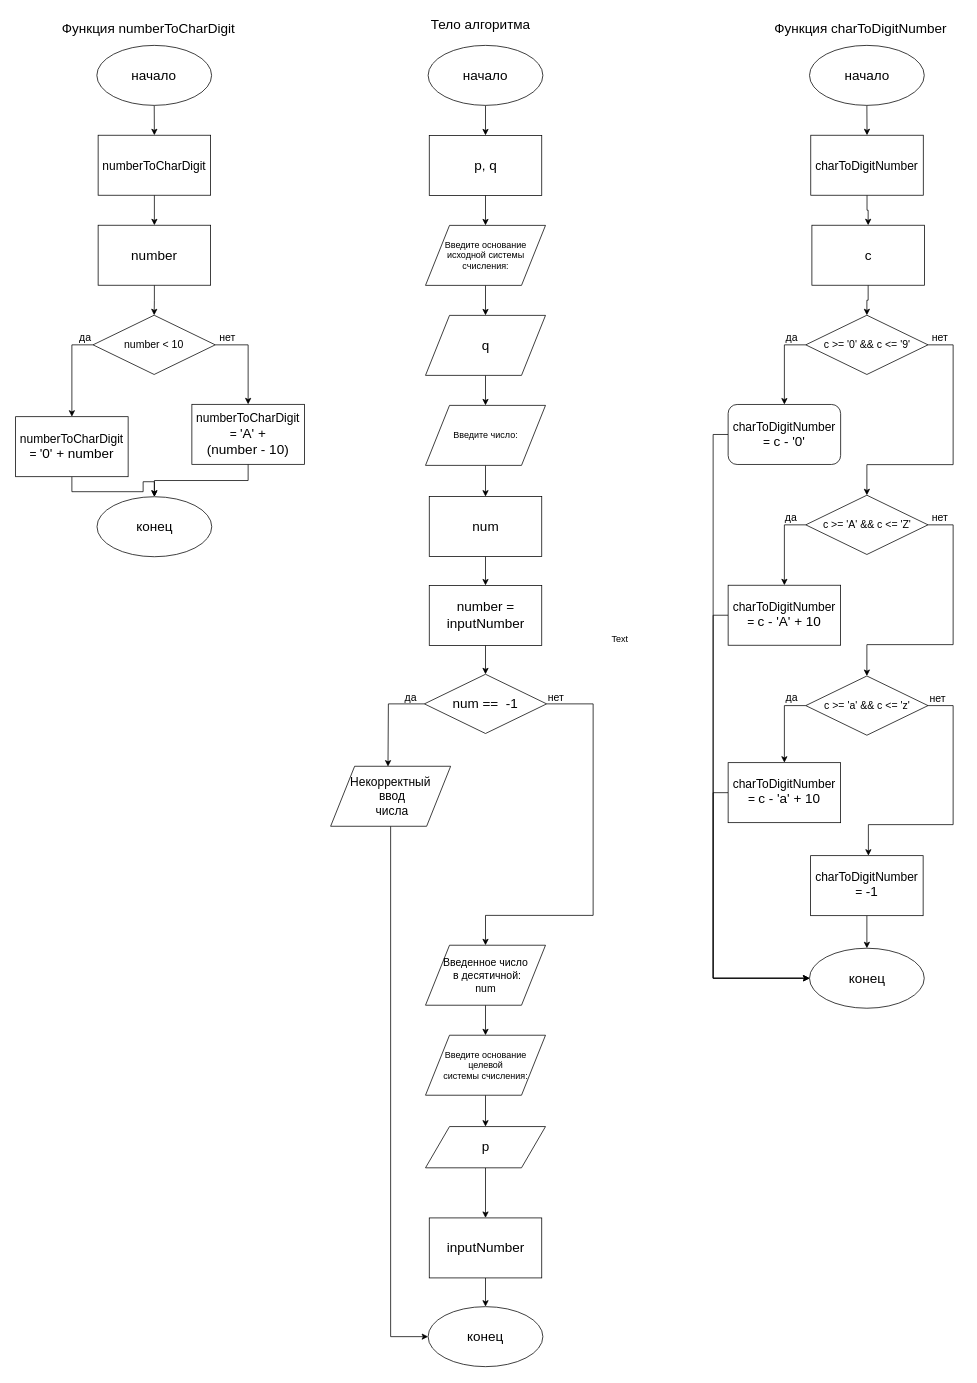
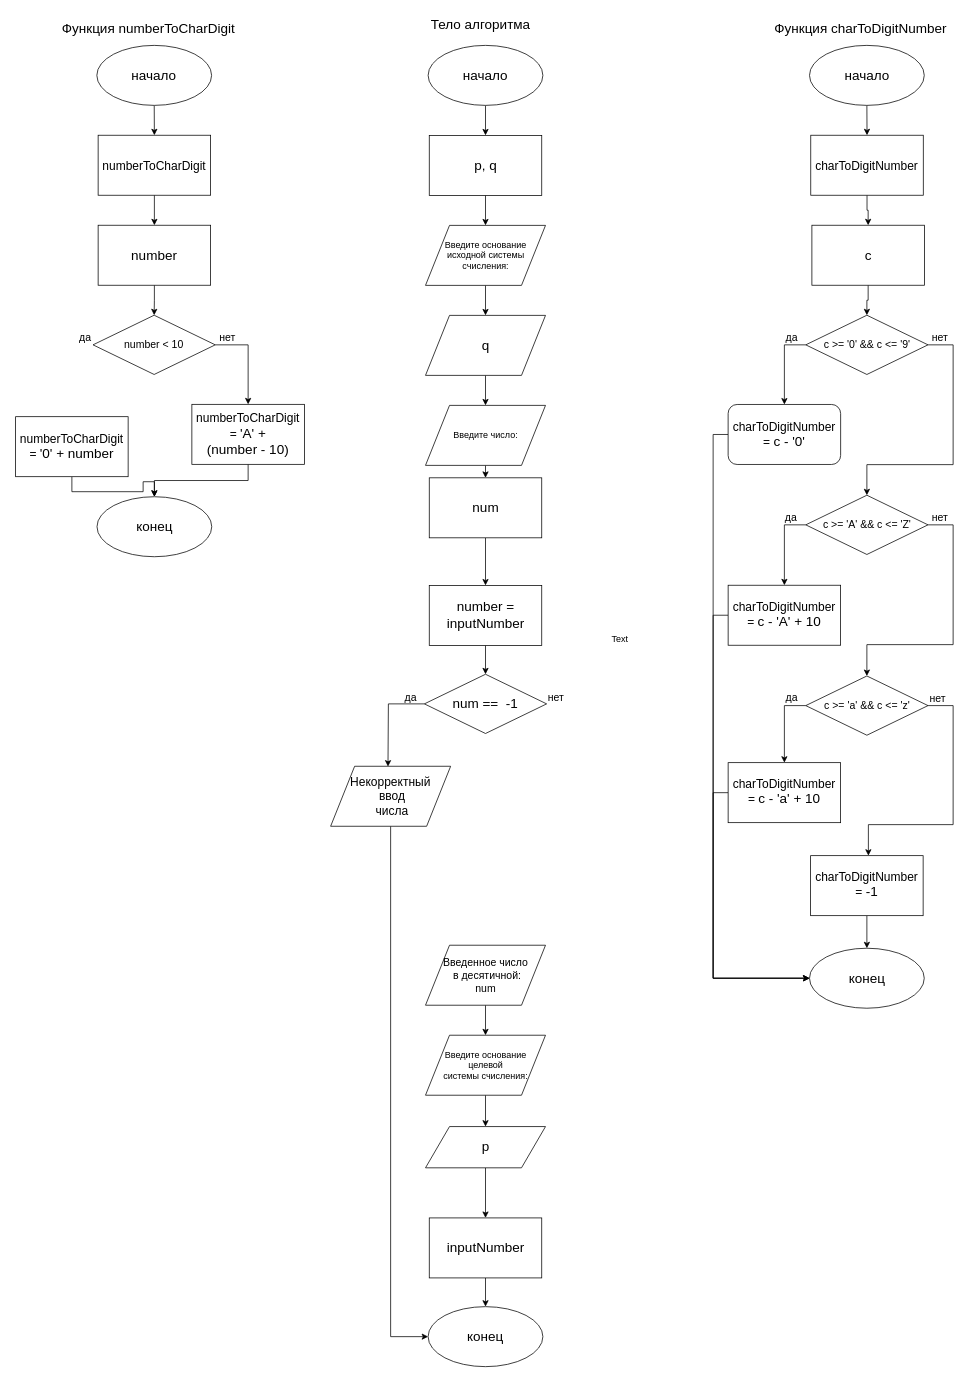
(72, 410) -> none
(485, 527) -> (485, 508)
(527, 915) -> none
